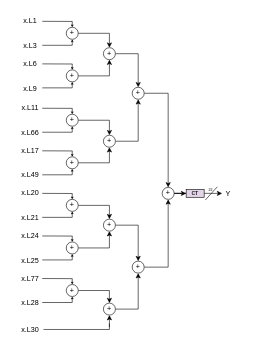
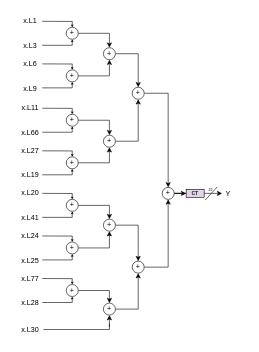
(30, 151) -> (30, 151)
(30, 176) -> (30, 176)
(30, 218) -> (30, 218)
